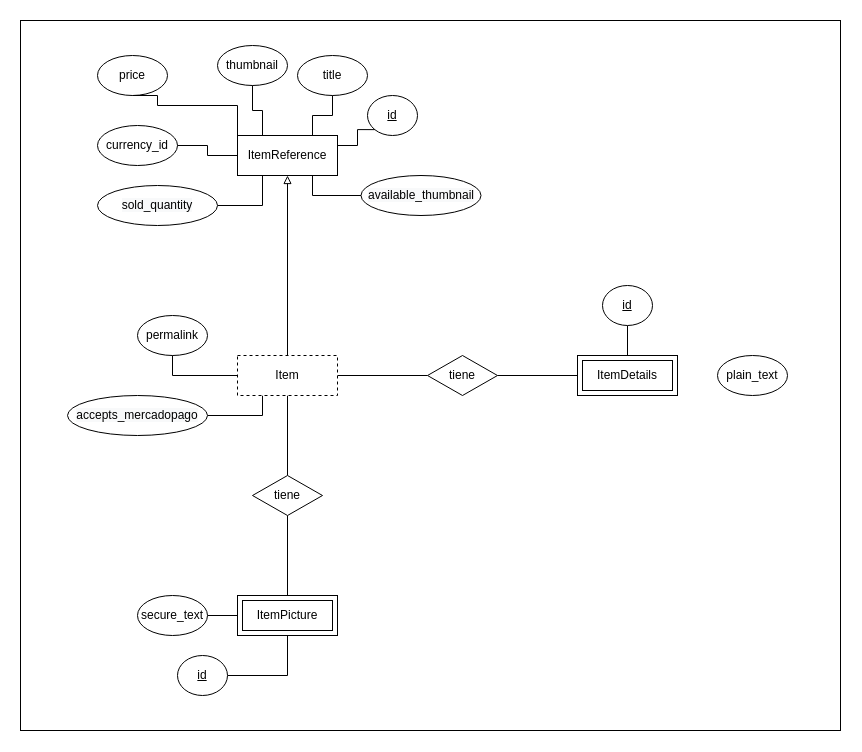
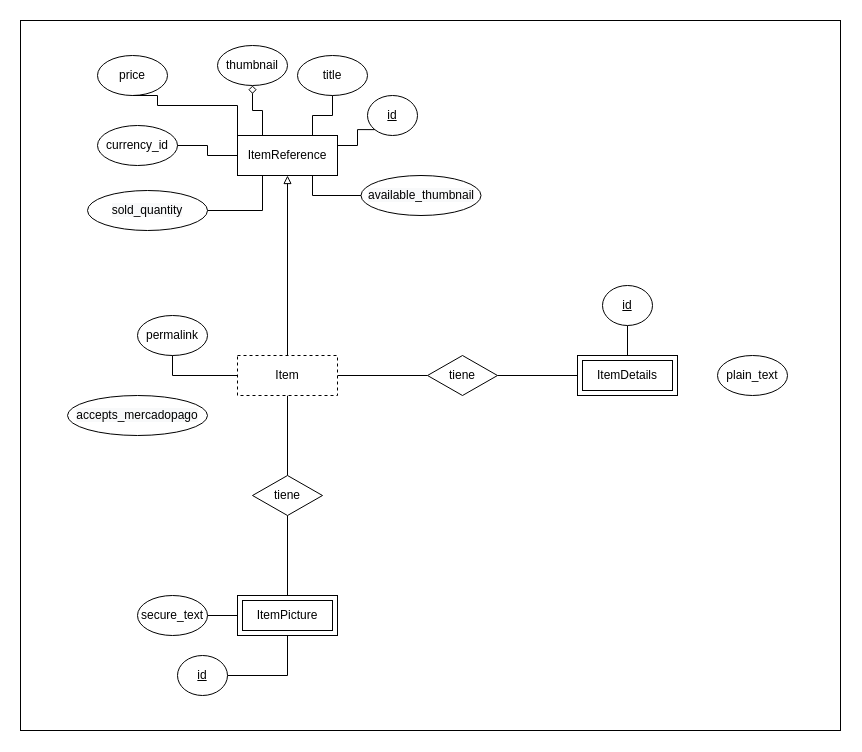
(253, 91) -> (253, 94)
(158, 206) -> (148, 211)
(245, 416) -> none
